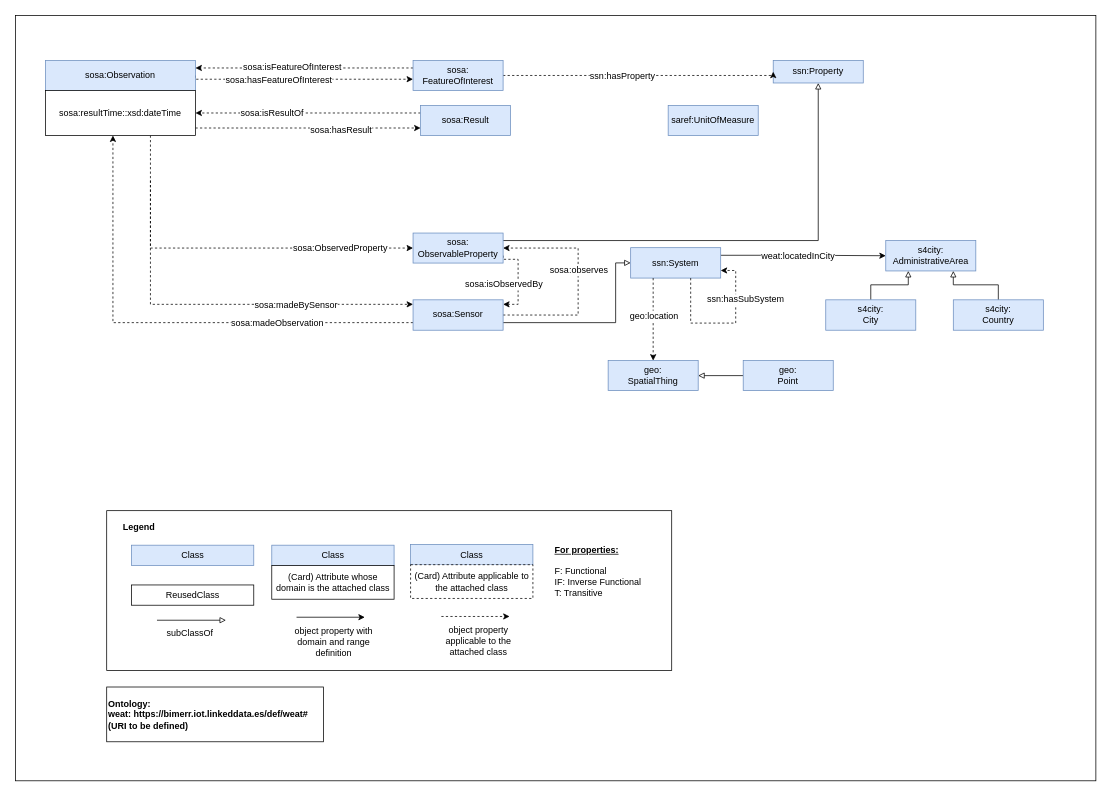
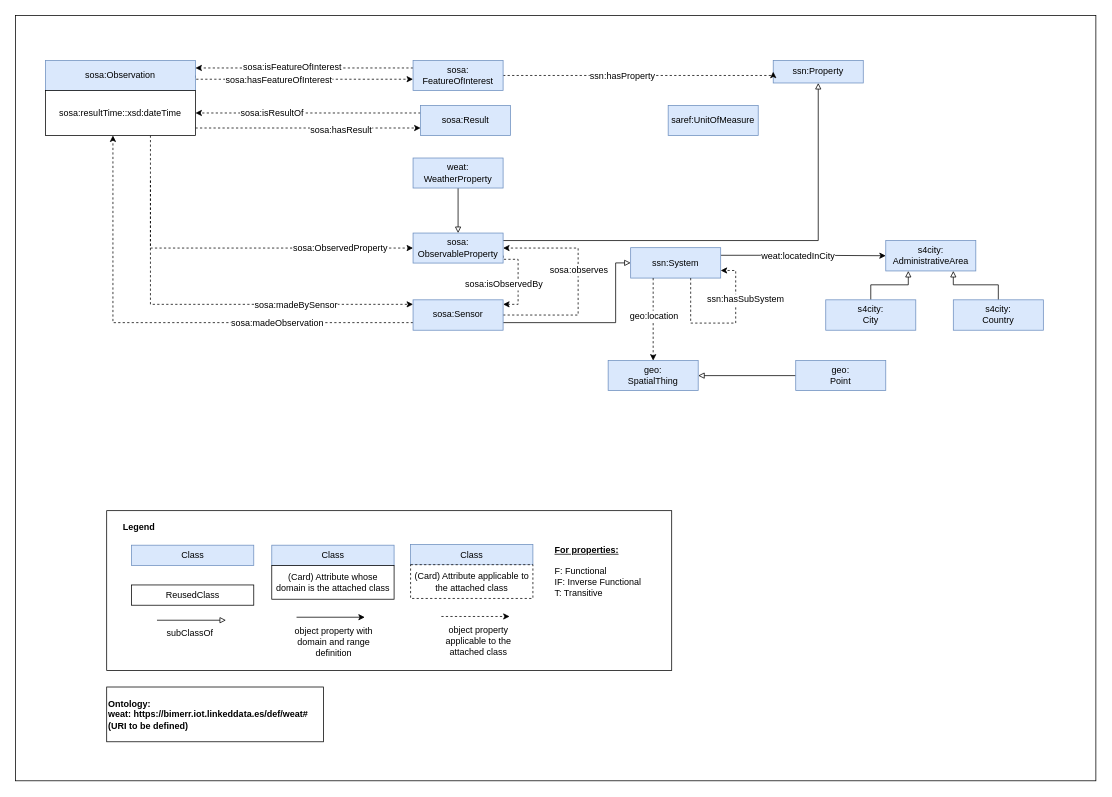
none -> (458, 173)
none -> (458, 207)
(788, 375) -> (840, 375)
